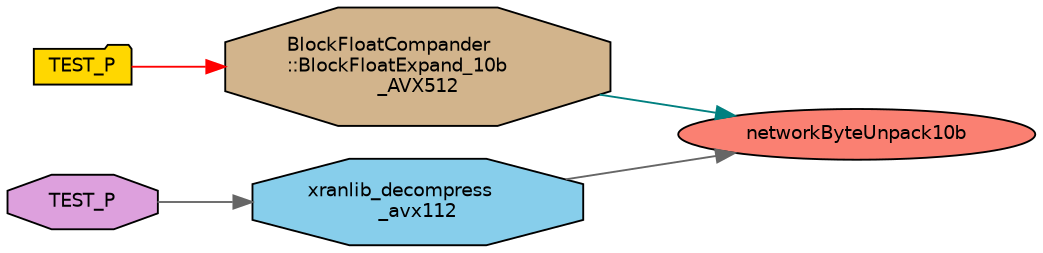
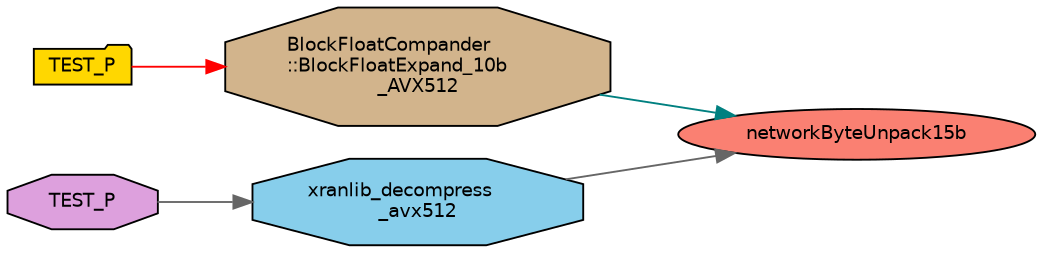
(857, 134) -> (857, 134)
(418, 202) -> (418, 202)
